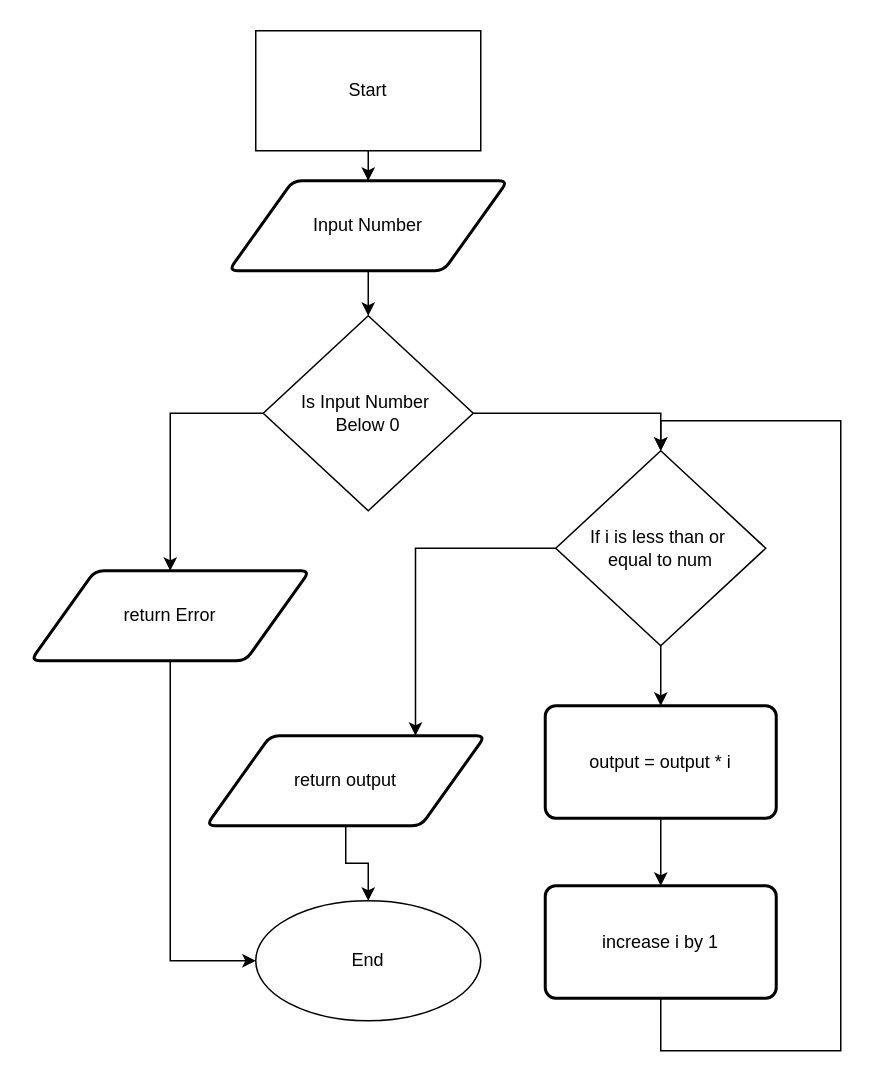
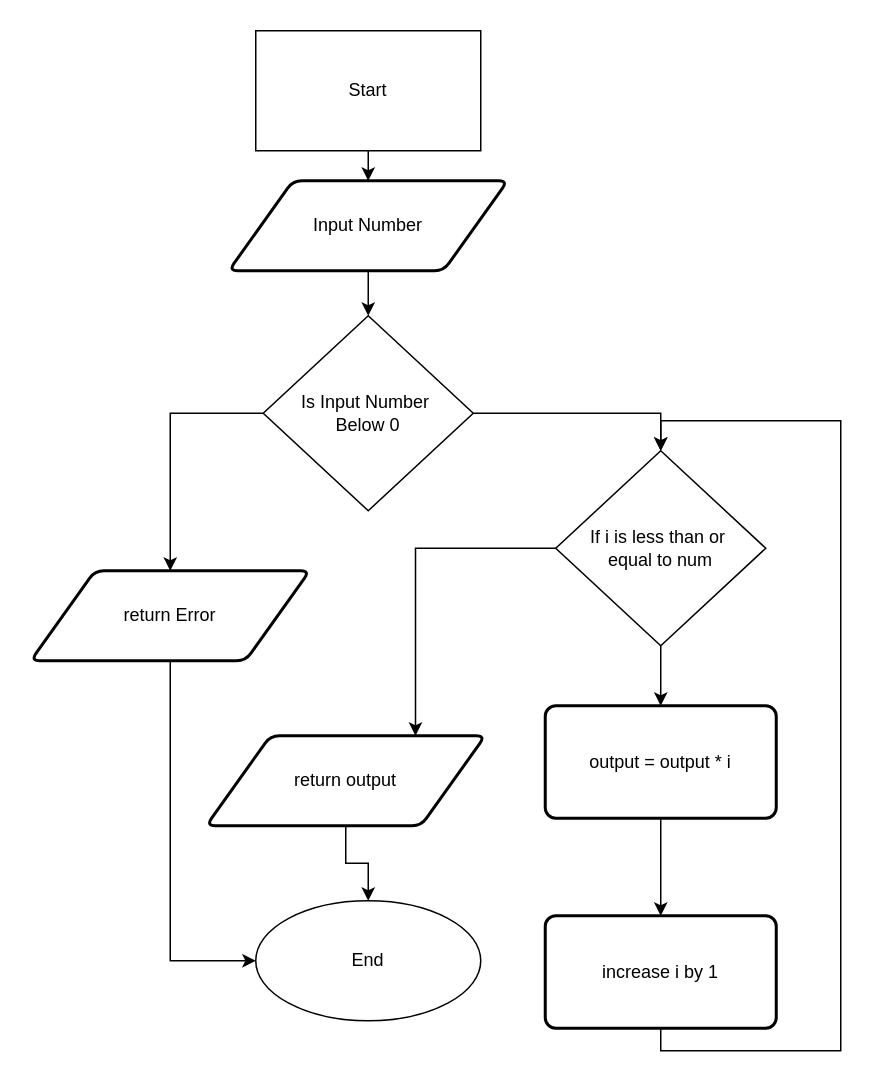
(661, 942) -> (661, 972)
